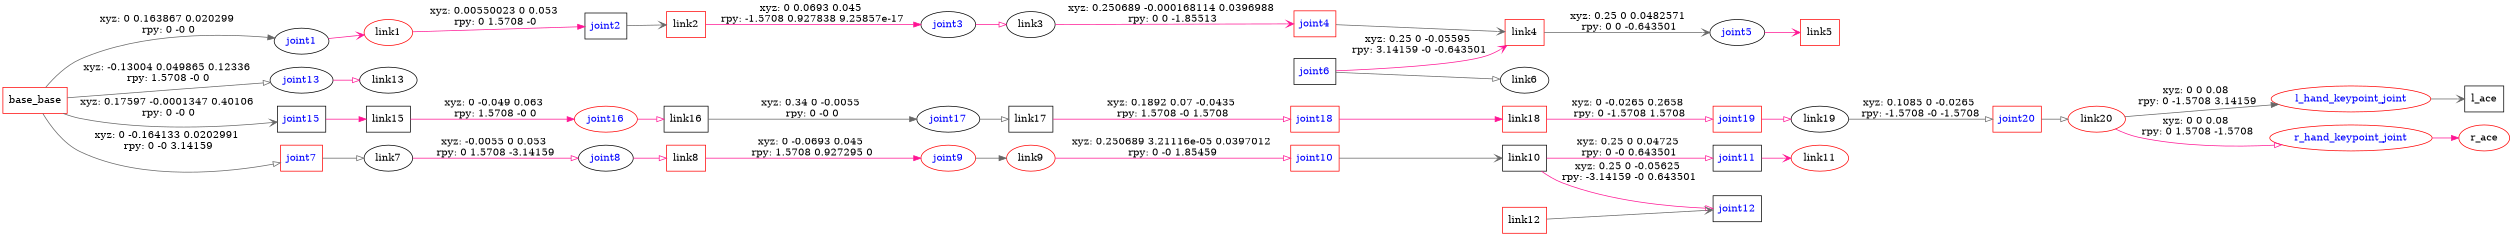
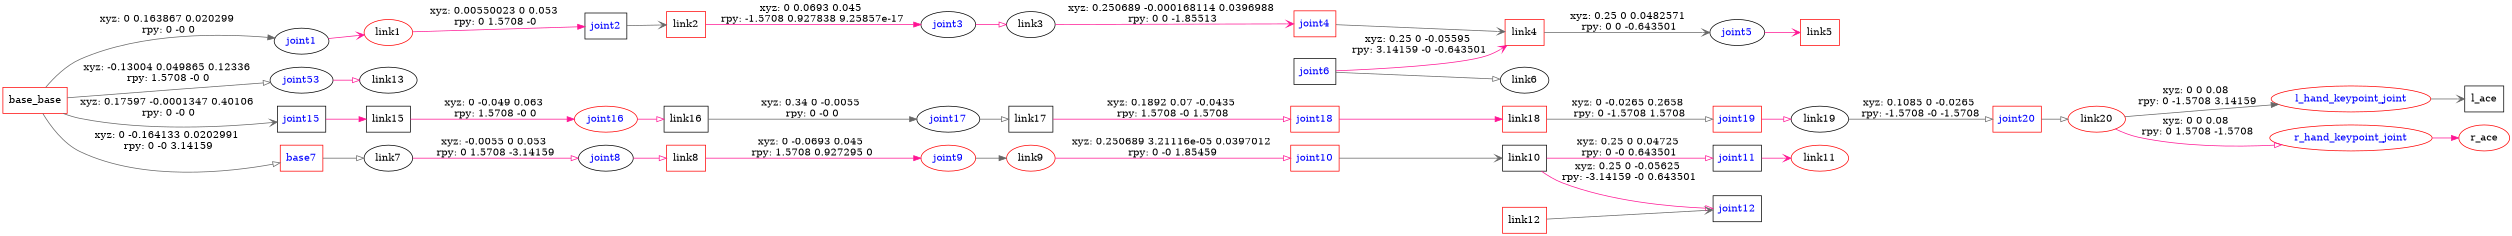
(302, 80) -> (302, 80)
(1626, 119) -> (1626, 119)
(302, 158) -> (302, 158)
